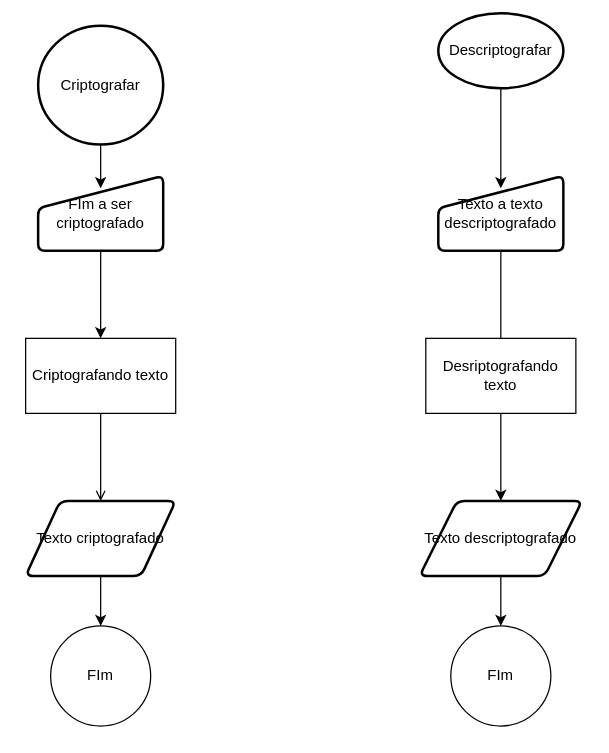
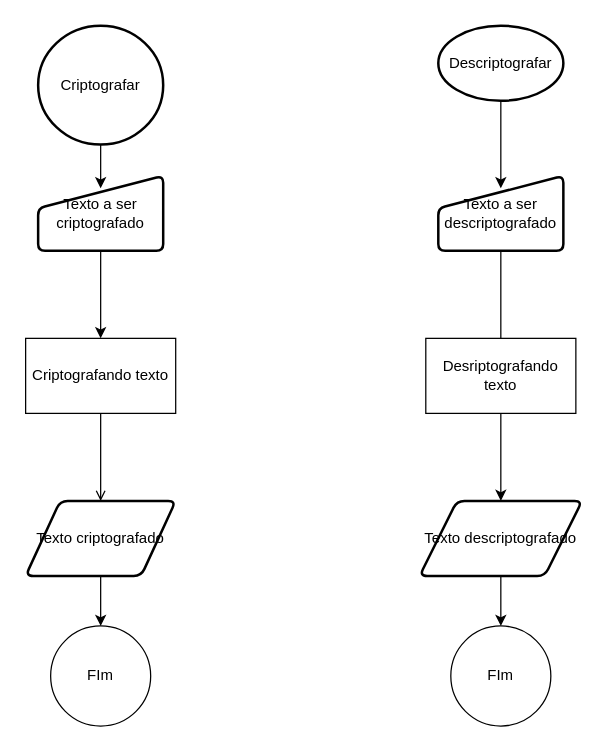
(501, 51) -> (501, 63)
(101, 213) -> (101, 213)
(501, 213) -> (501, 213)
